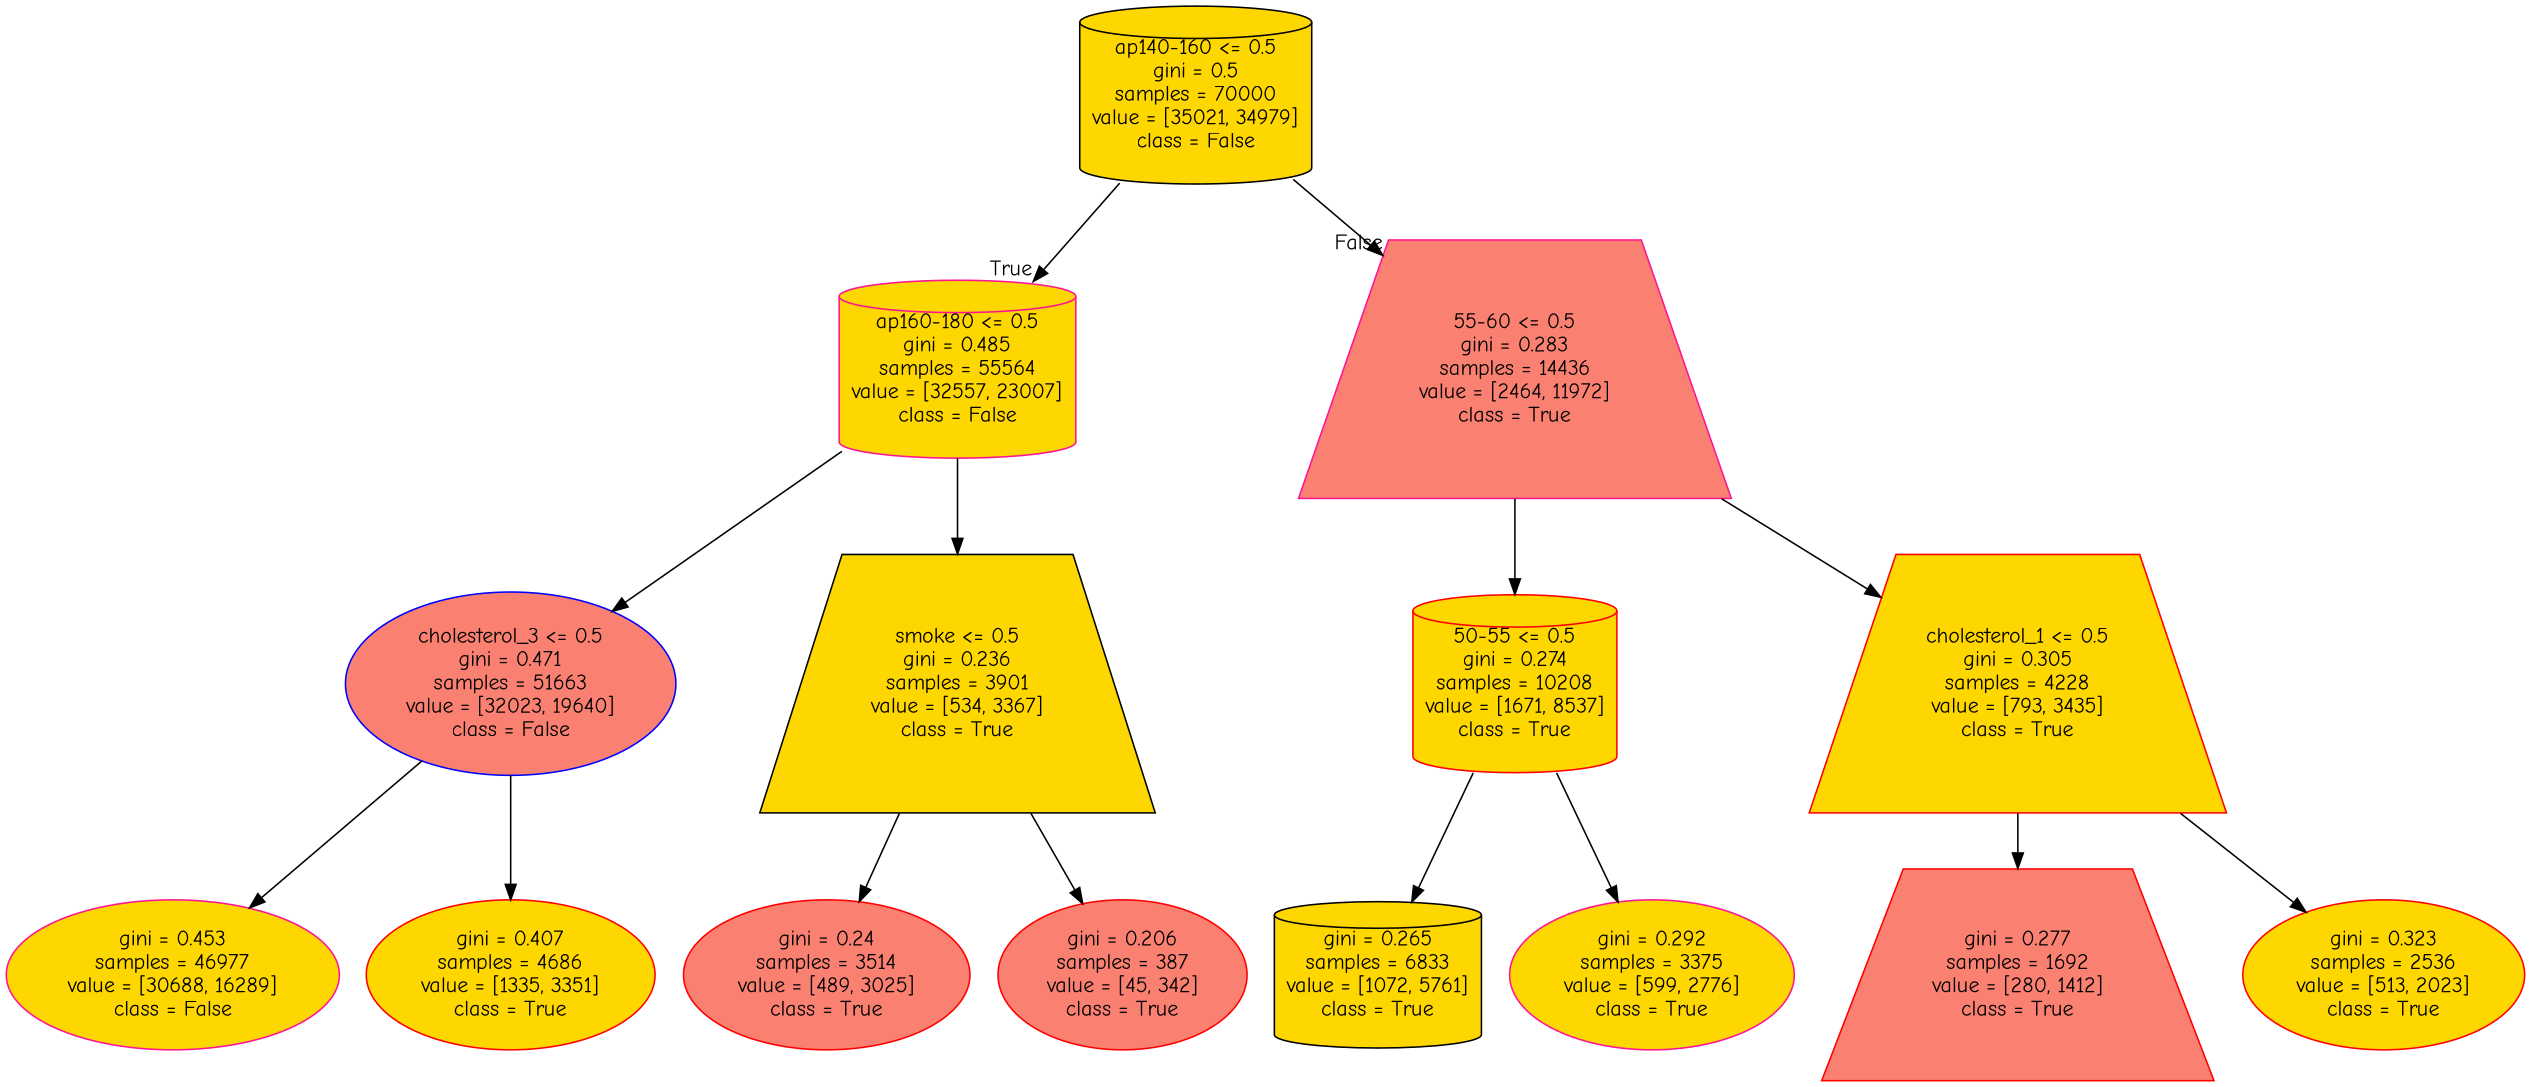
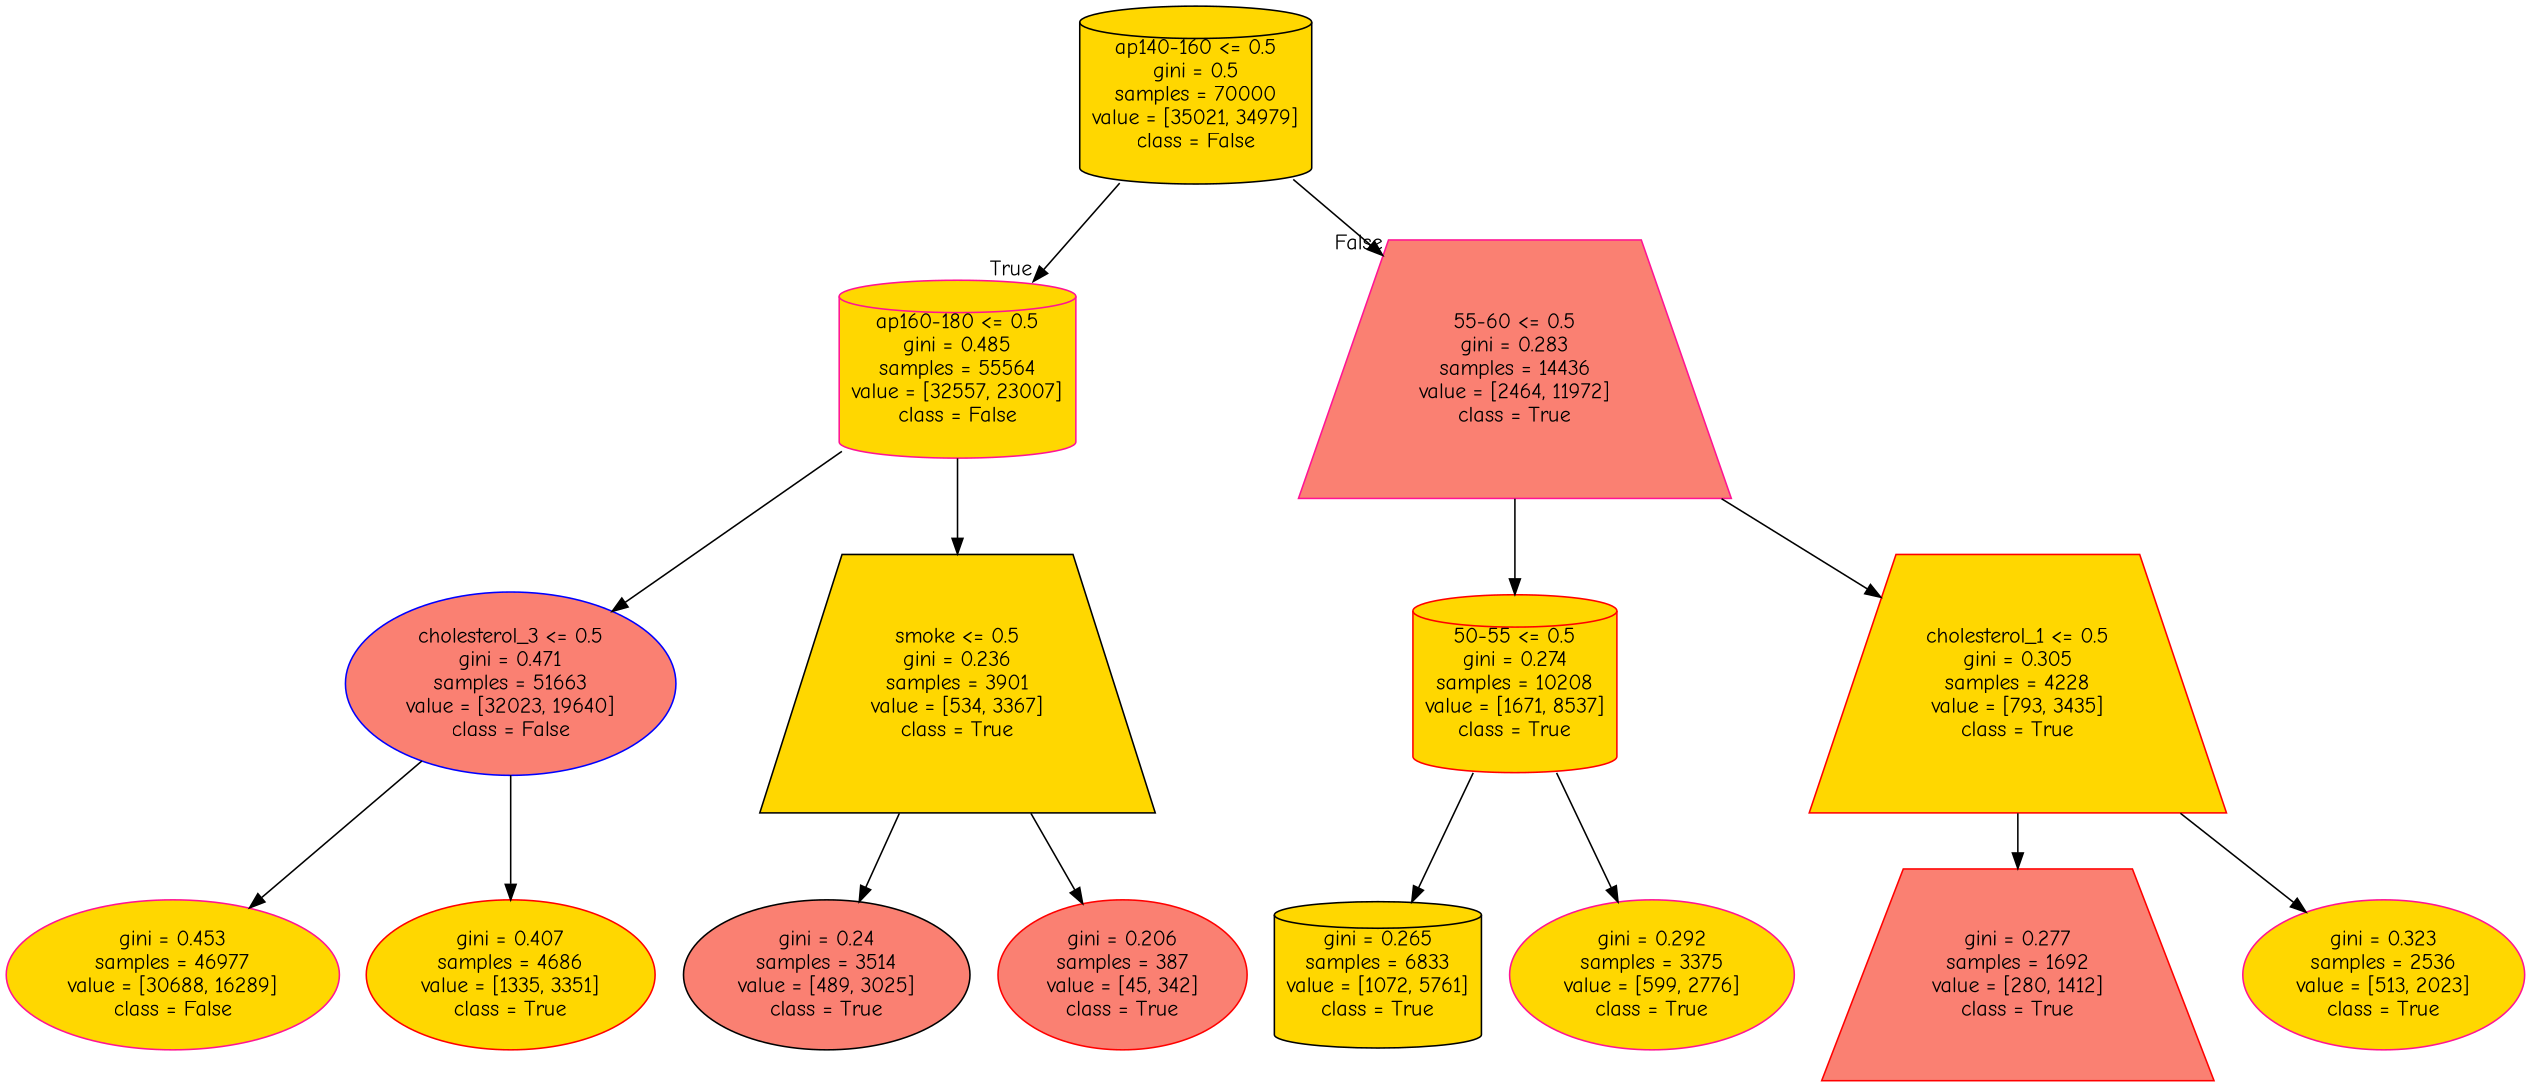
(827, 975) -> (827, 975)
(2384, 975) -> (2384, 975)
